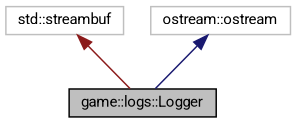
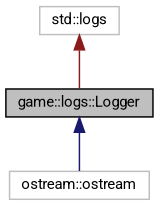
(65, 21) -> (79, 21)
(176, 67) -> (79, 152)
